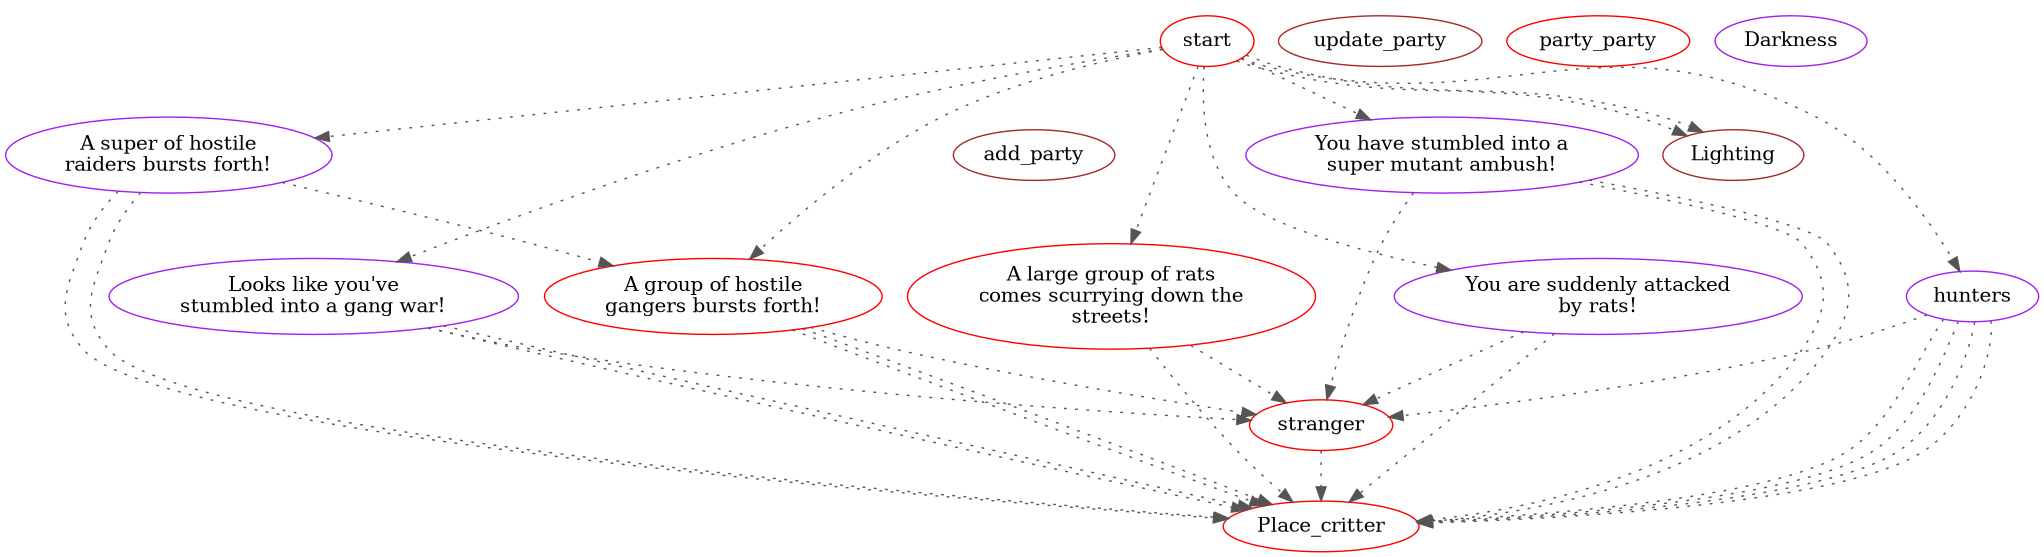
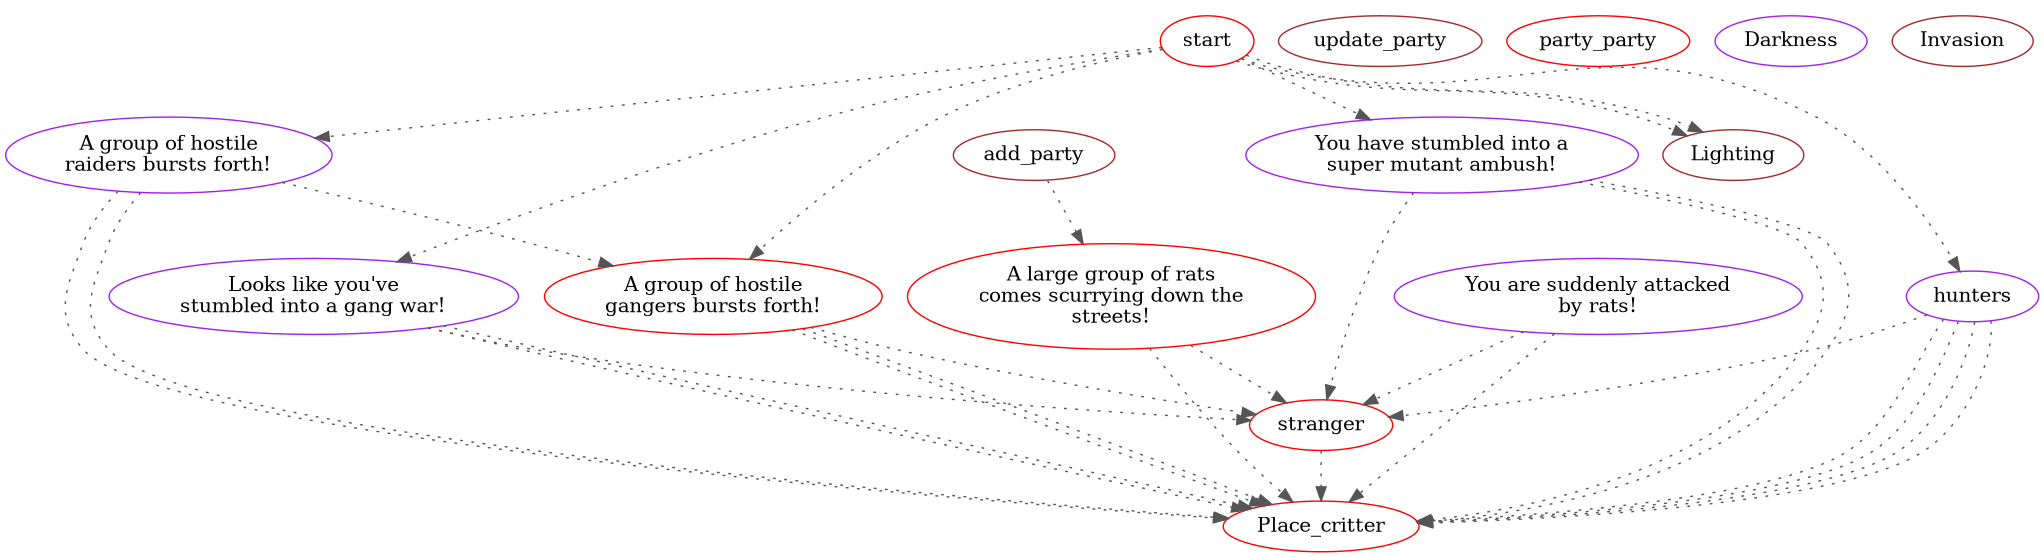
none -> (1963, 41)
(1167, 148) -> (1062, 206)
(169, 155) -> (169, 155)
(1269, 217) -> none
